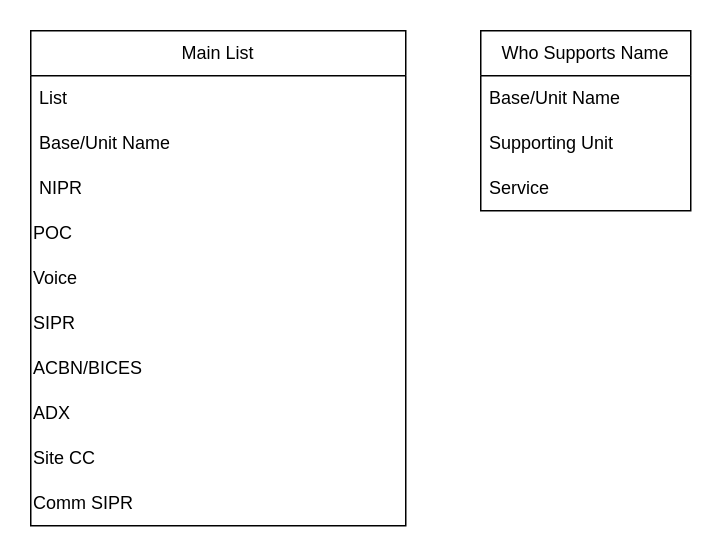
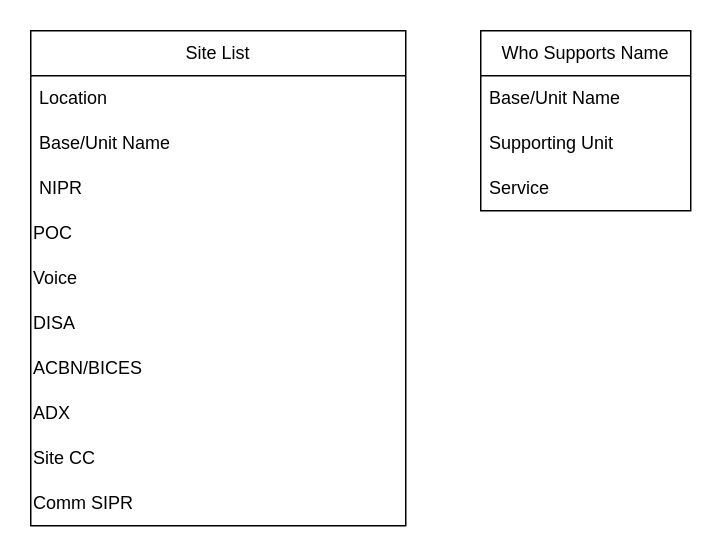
(218, 53) -> (218, 53)
(58, 98) -> (78, 98)
(54, 323) -> (54, 323)
